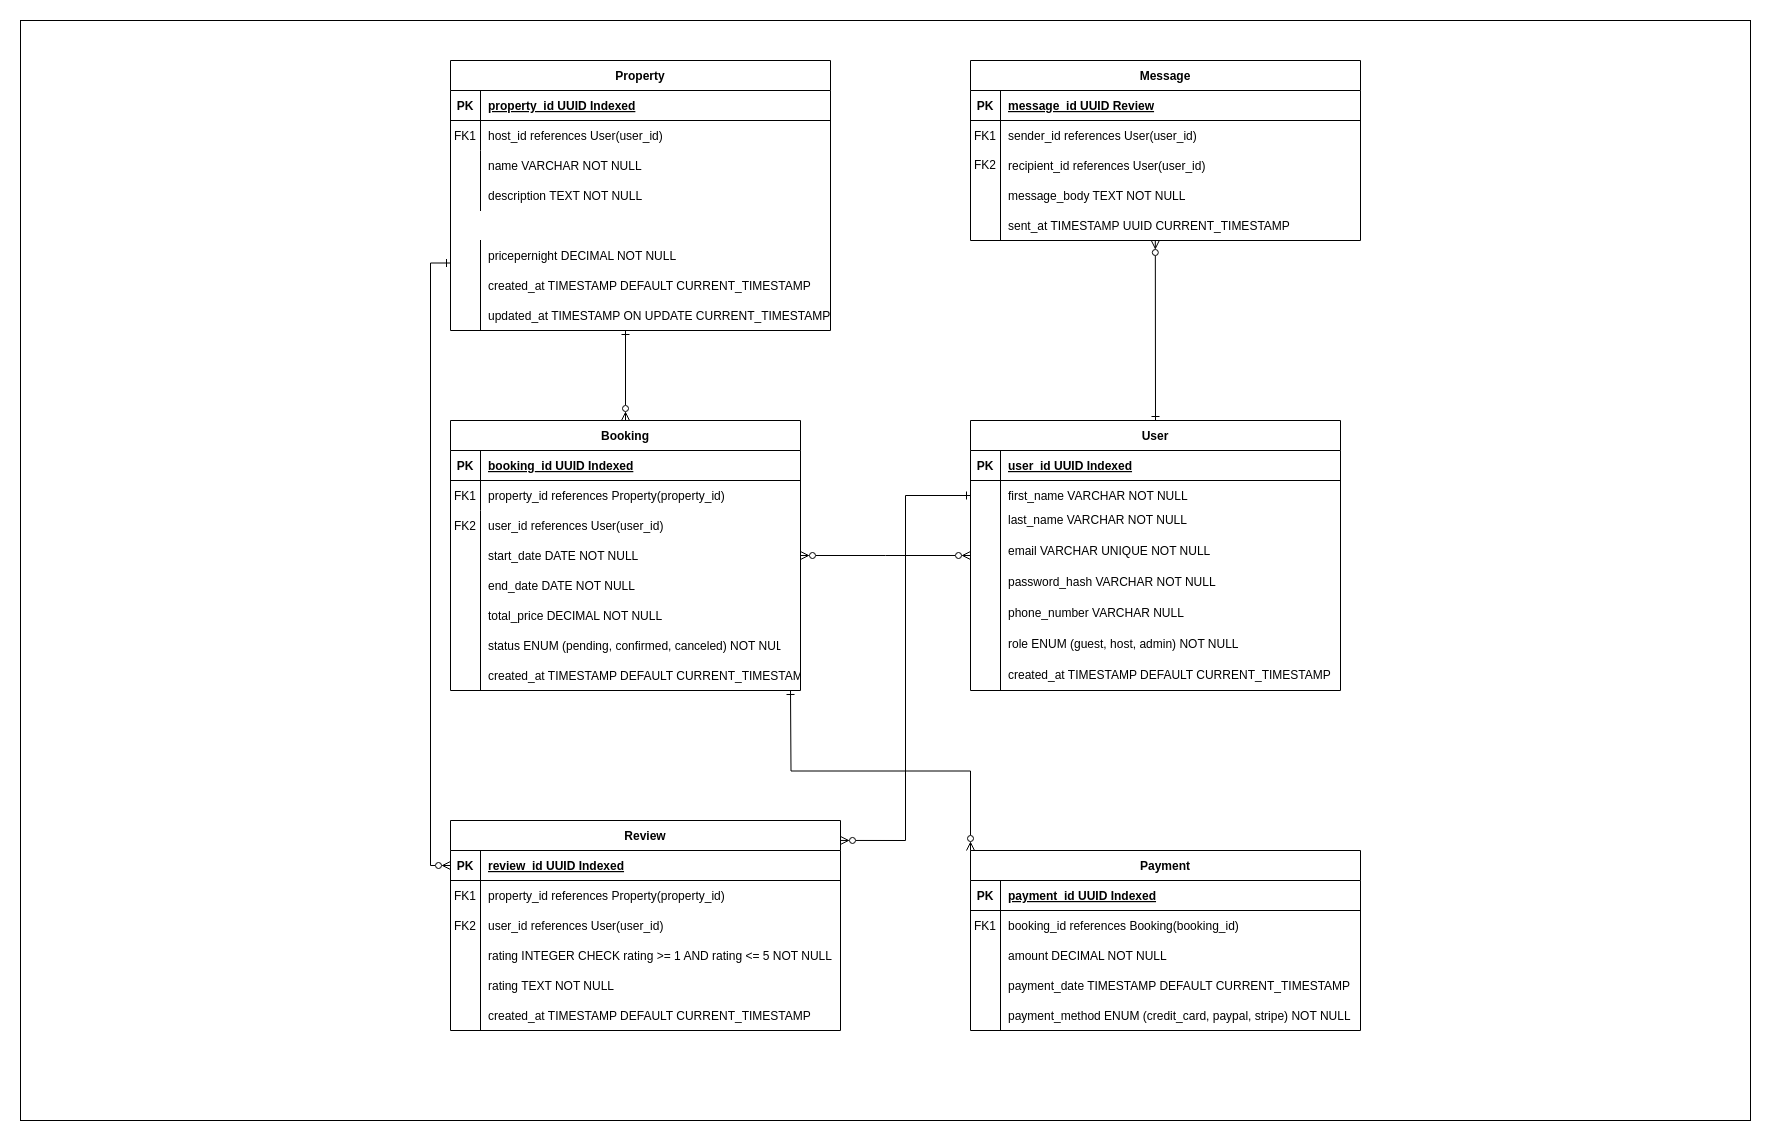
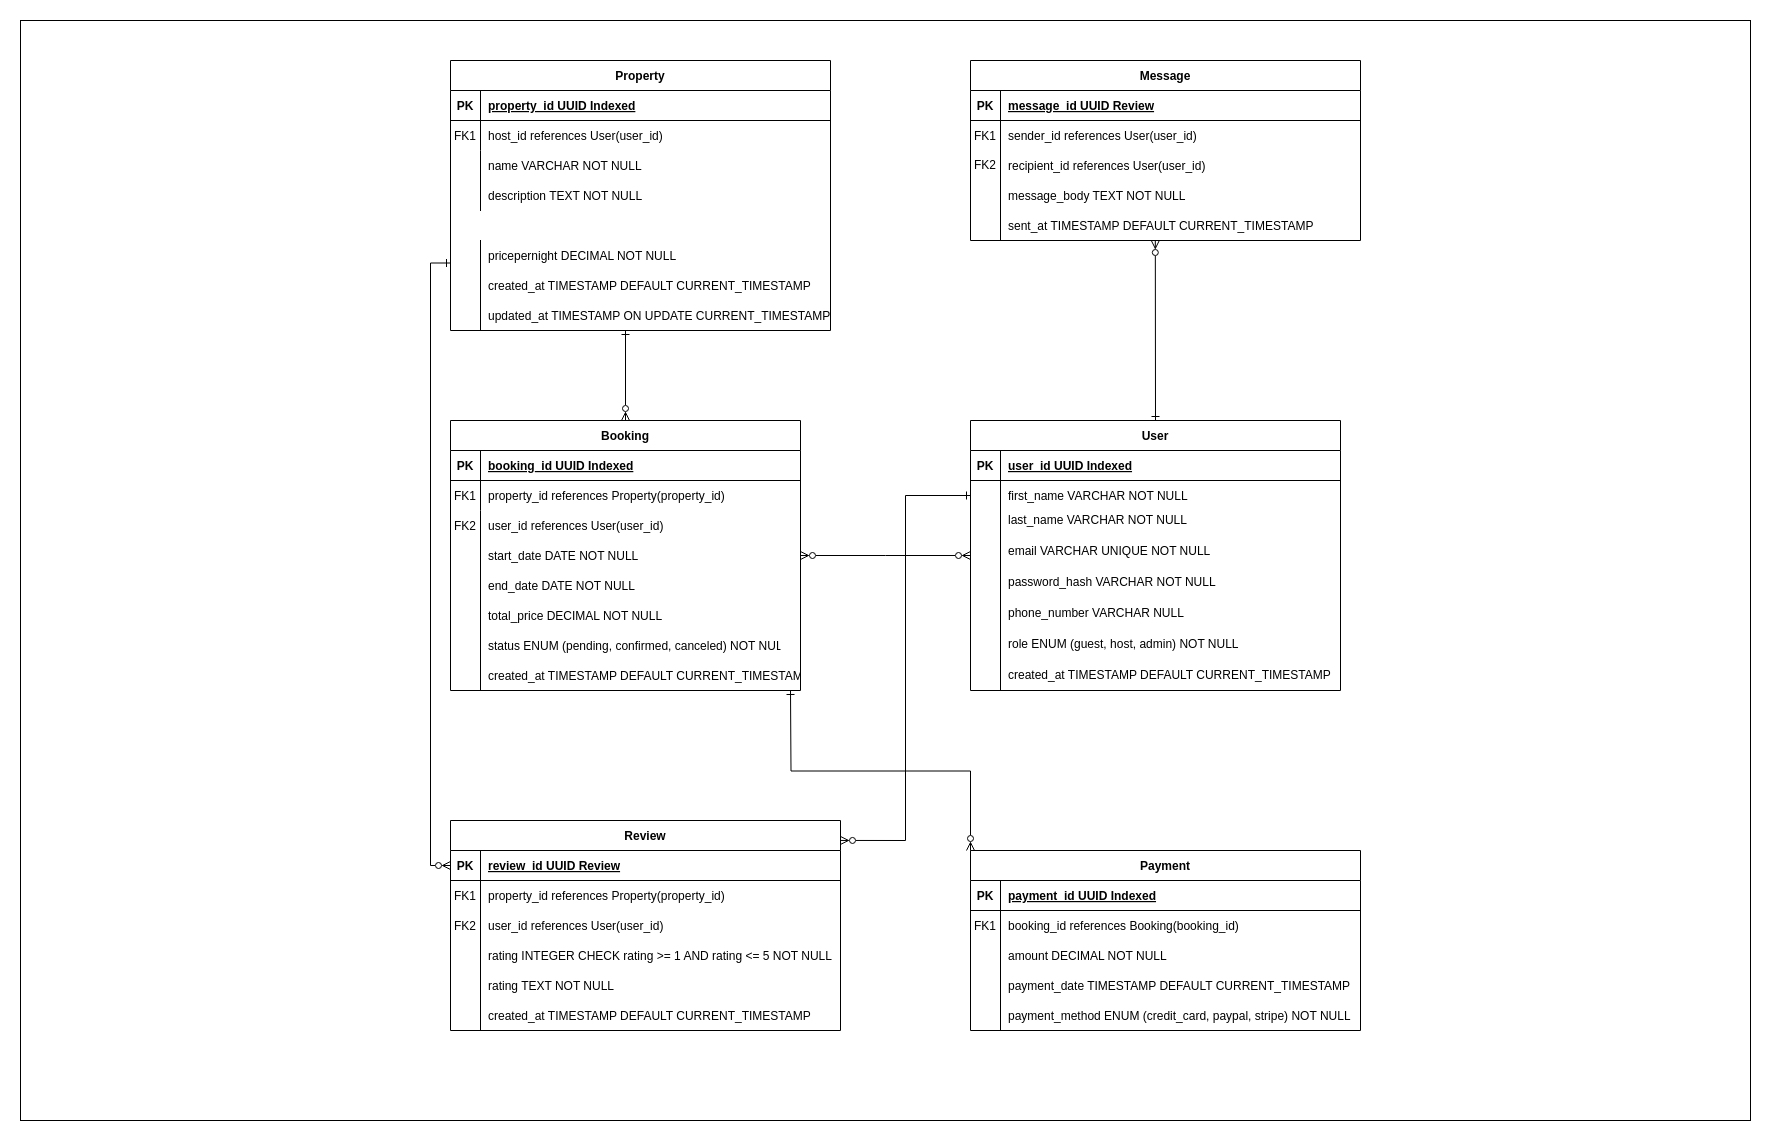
(1138, 226) -> (1148, 226)
(556, 866) -> (551, 866)
